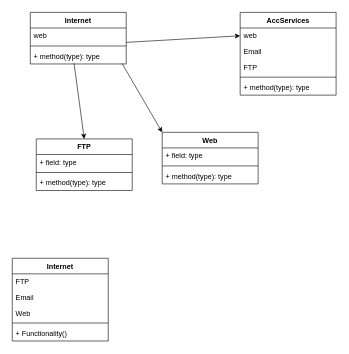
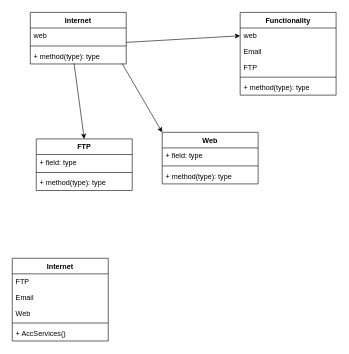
(288, 20) -> (288, 20)
(46, 334) -> (44, 334)
